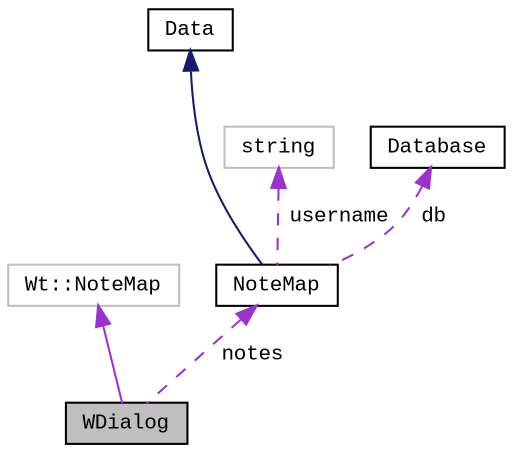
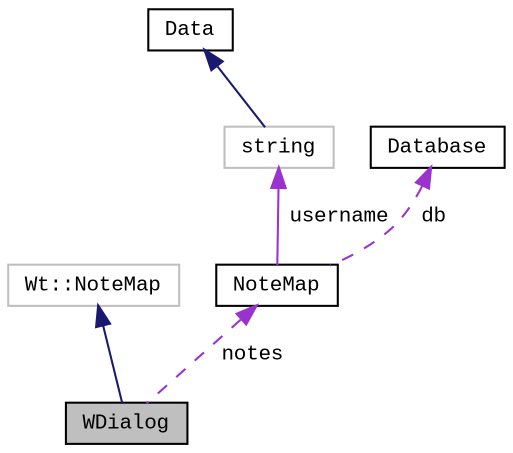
(210, 175) -> (241, 97)
(278, 227) -> (278, 227)
(113, 365) -> (113, 365)
